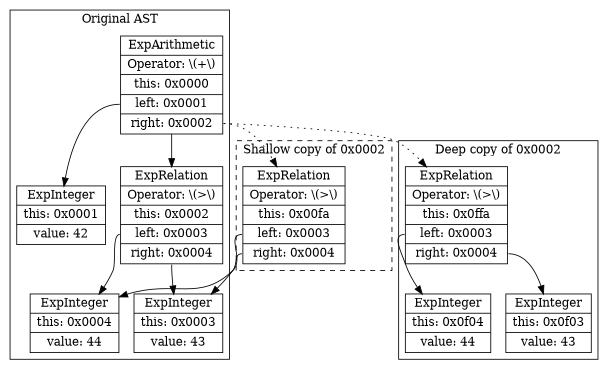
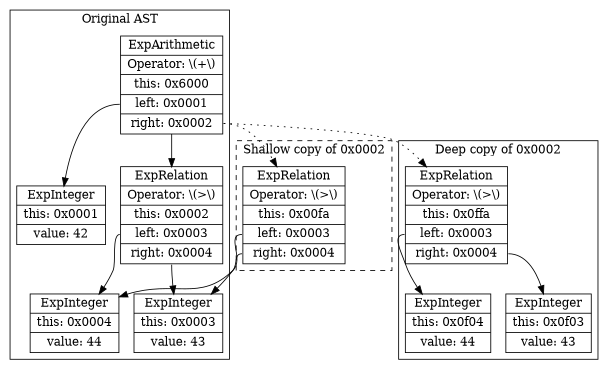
(172, 84) -> (172, 84)
